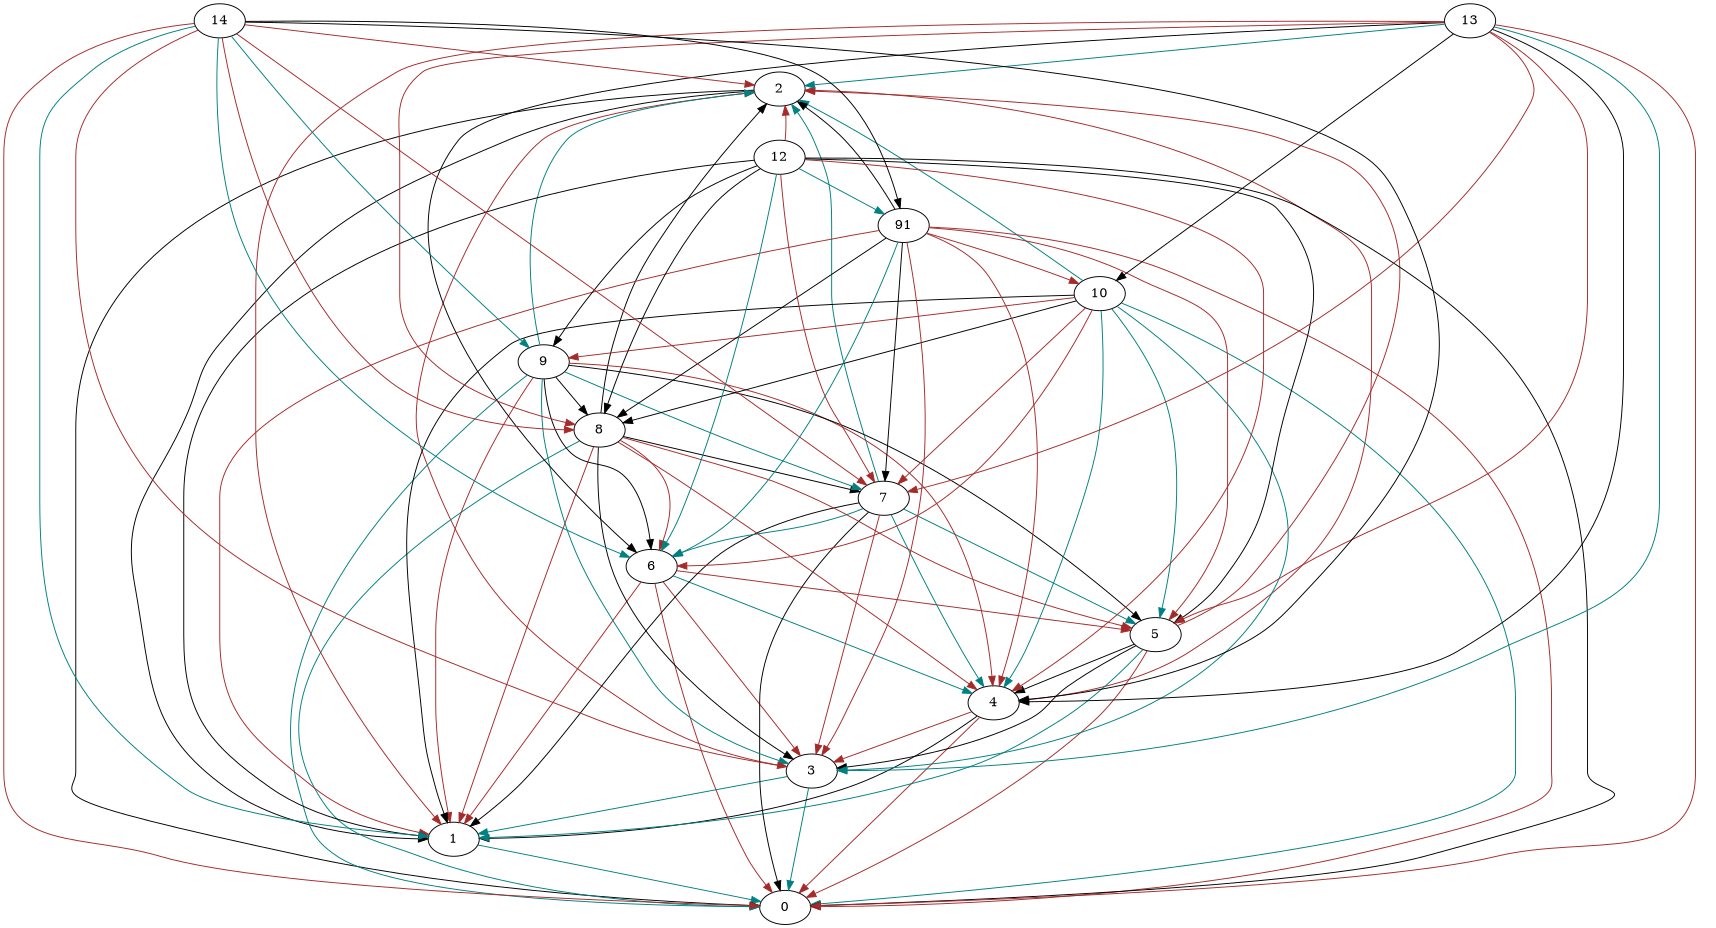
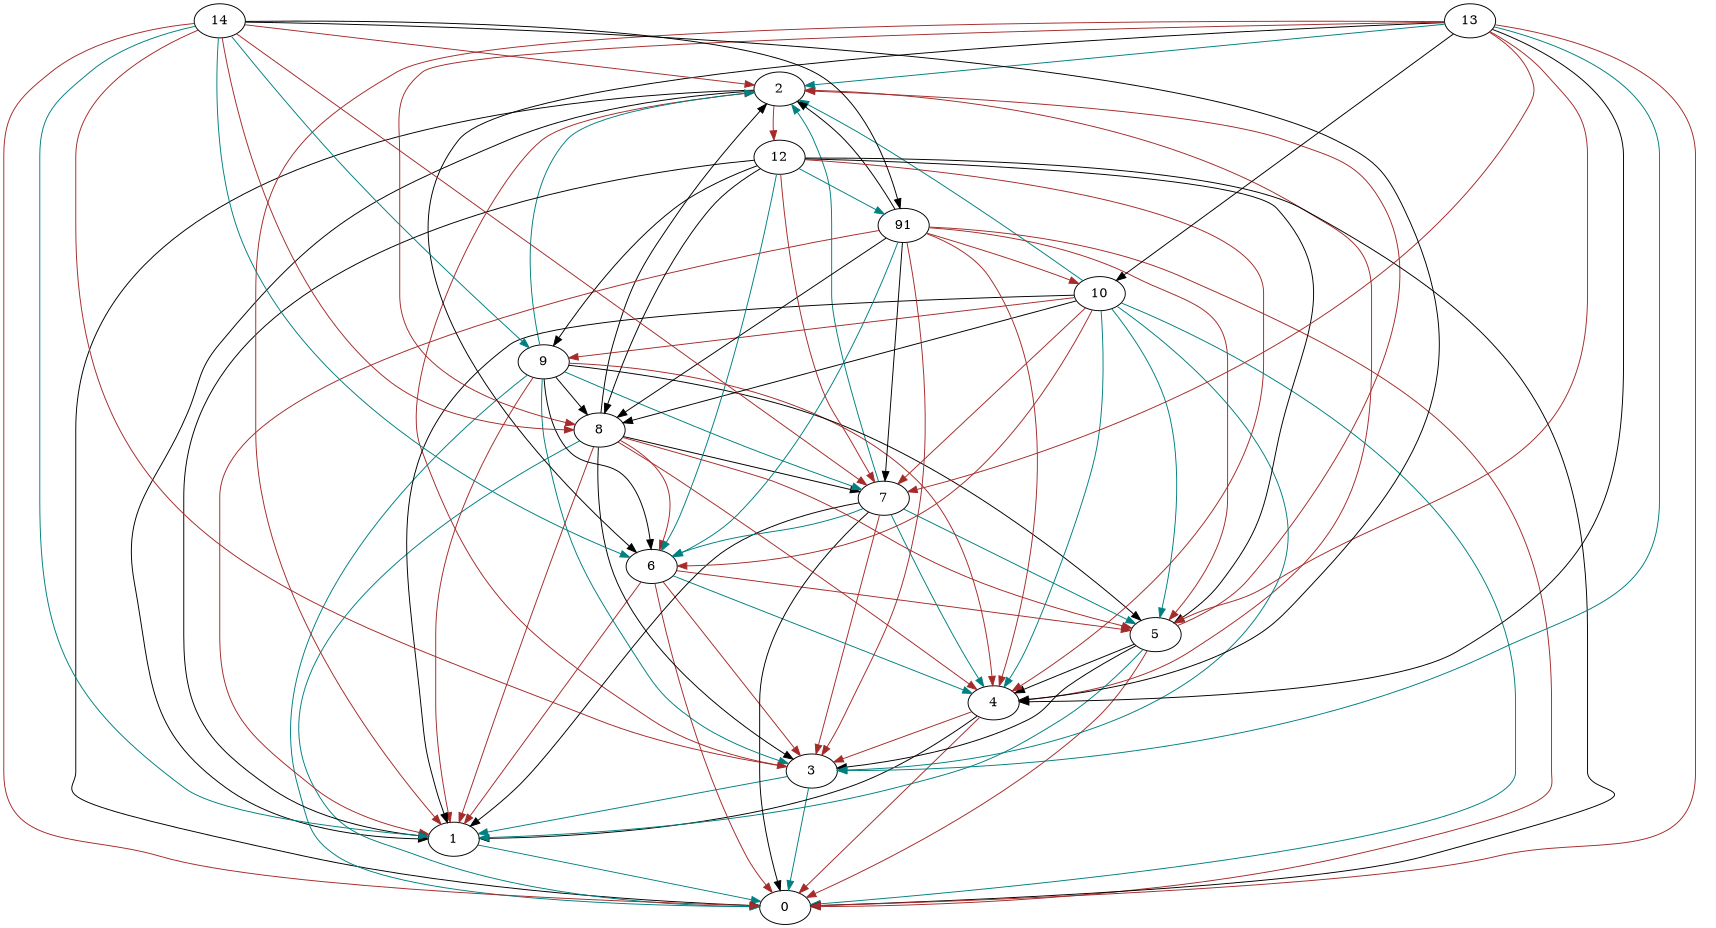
(786, 128) -> (773, 118)
